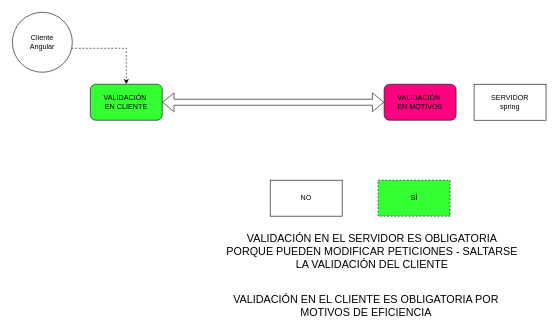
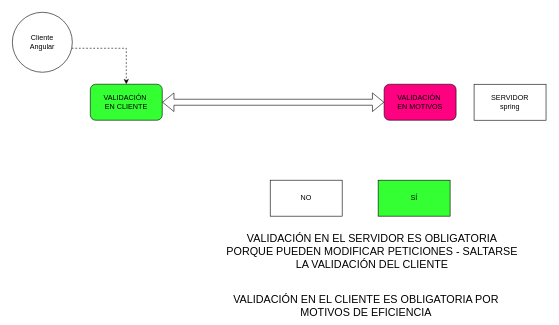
(414, 198) -> (414, 198)
